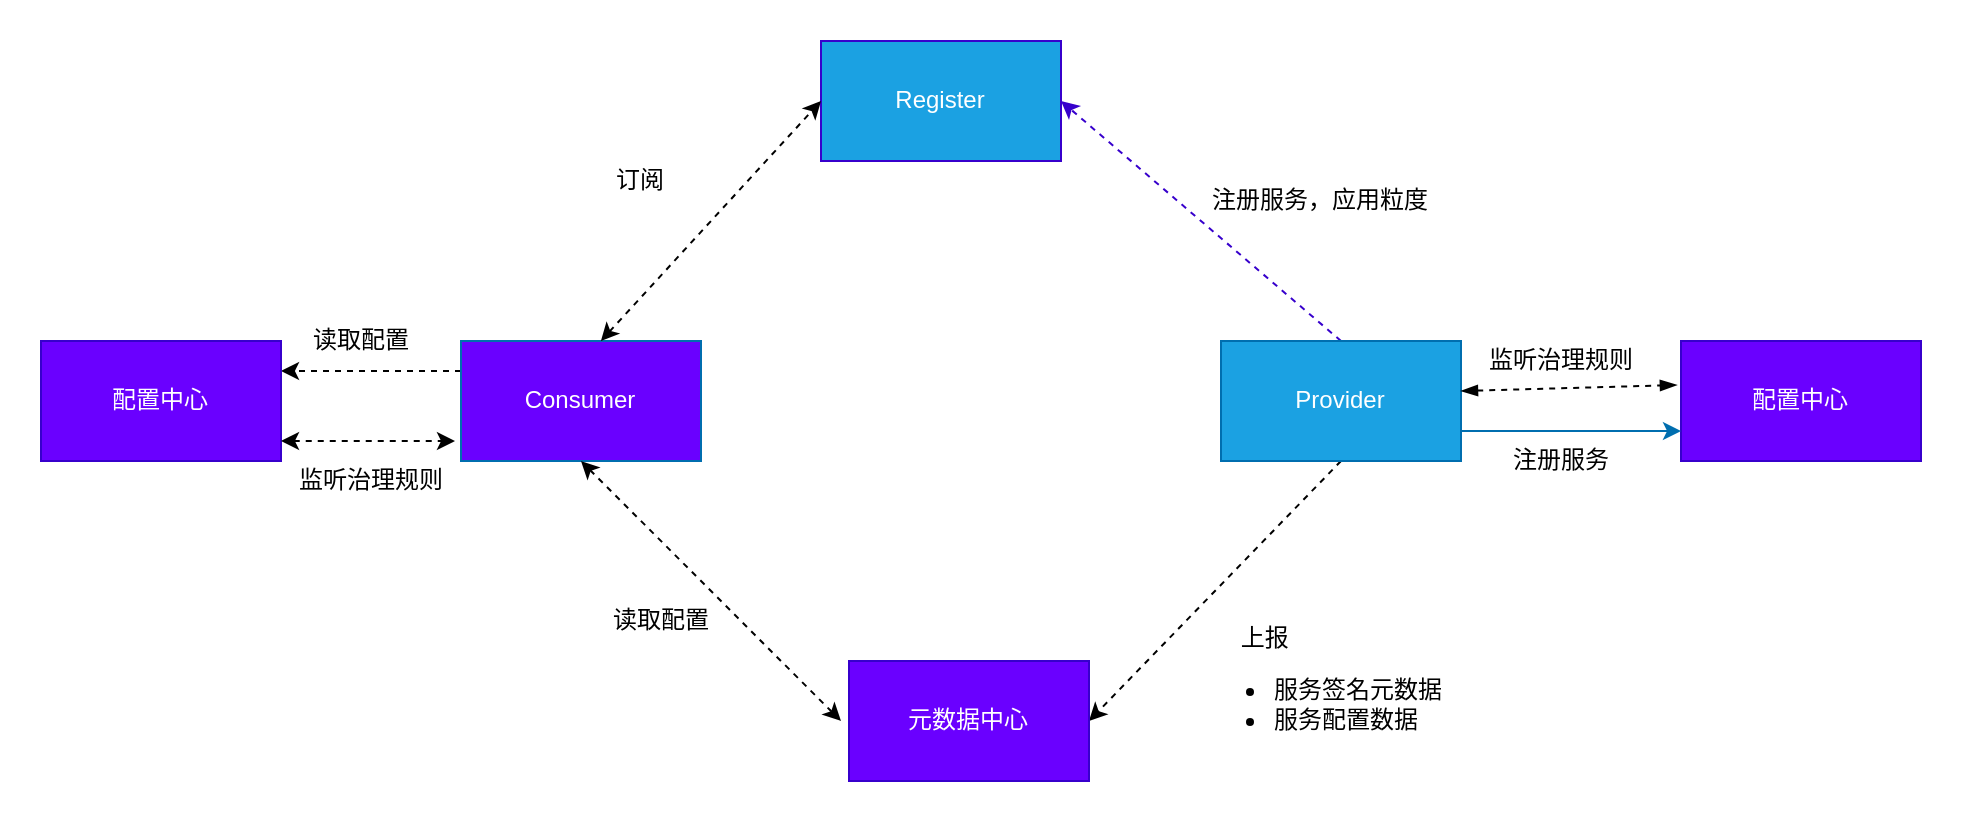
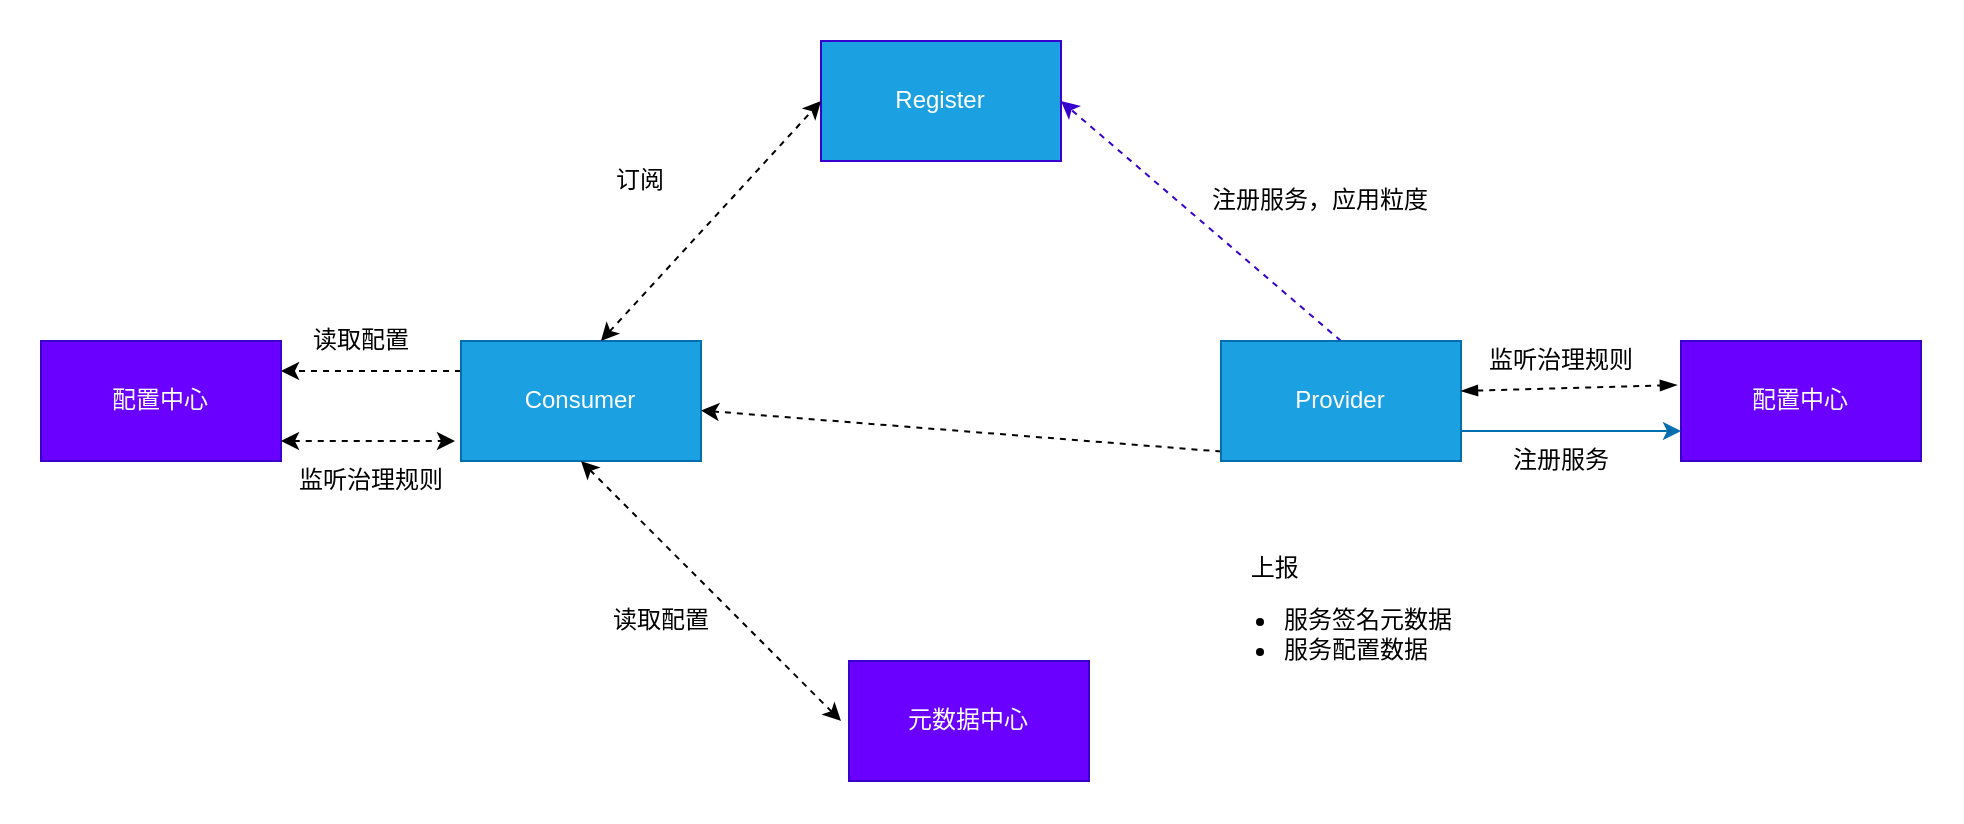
(581, 401) -> (581, 401)
(1220, 586) -> (968, 432)
(1356, 691) -> (1366, 621)
